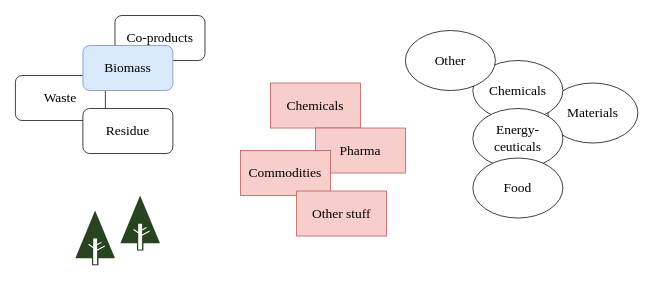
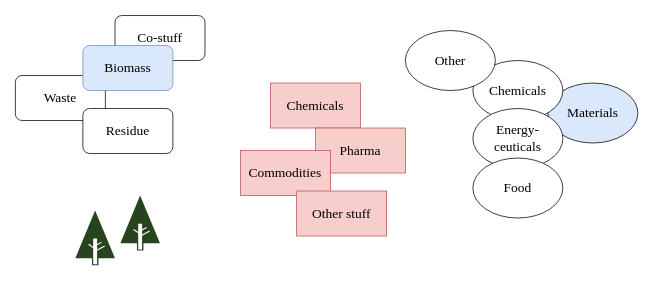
(160, 38) -> (160, 38)
(593, 113) -> (593, 113)
